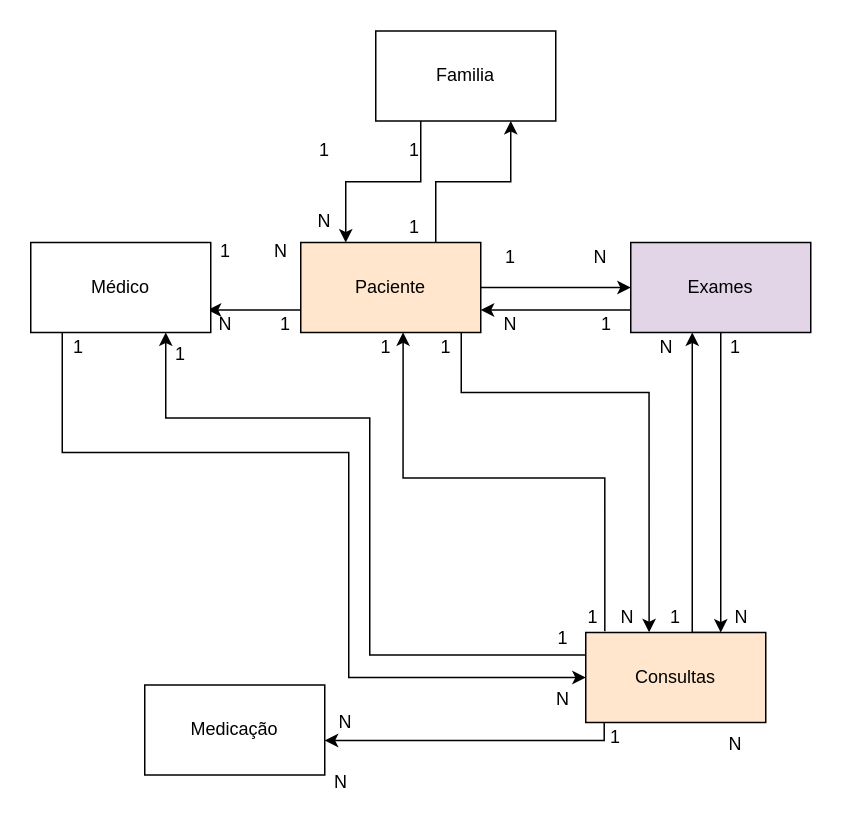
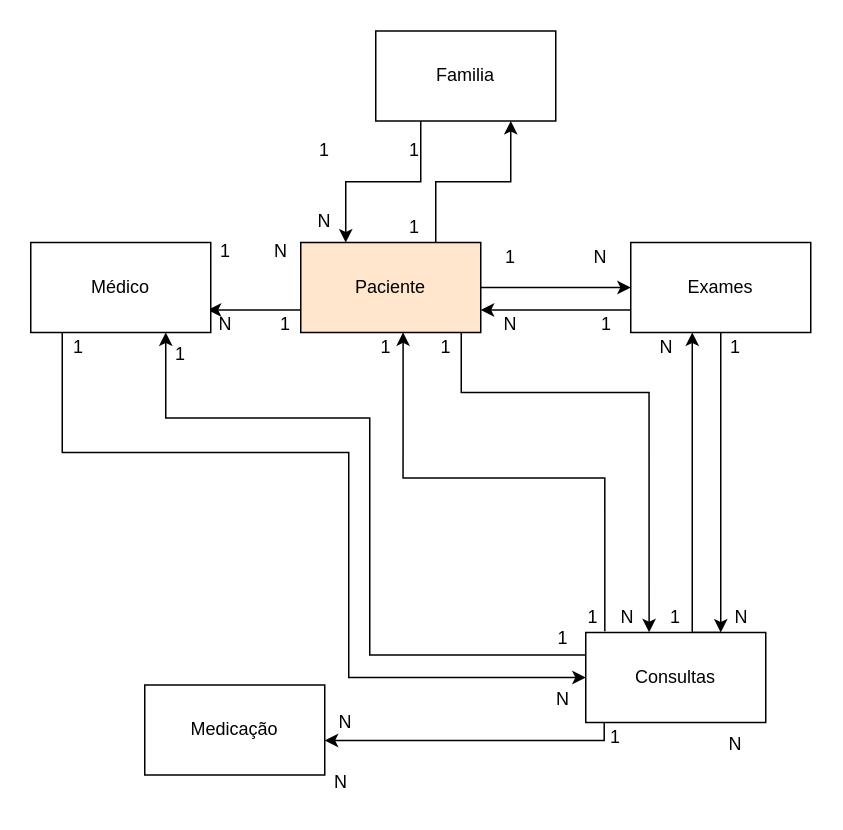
(721, 287) -> (721, 287)
(676, 677) -> (676, 677)
